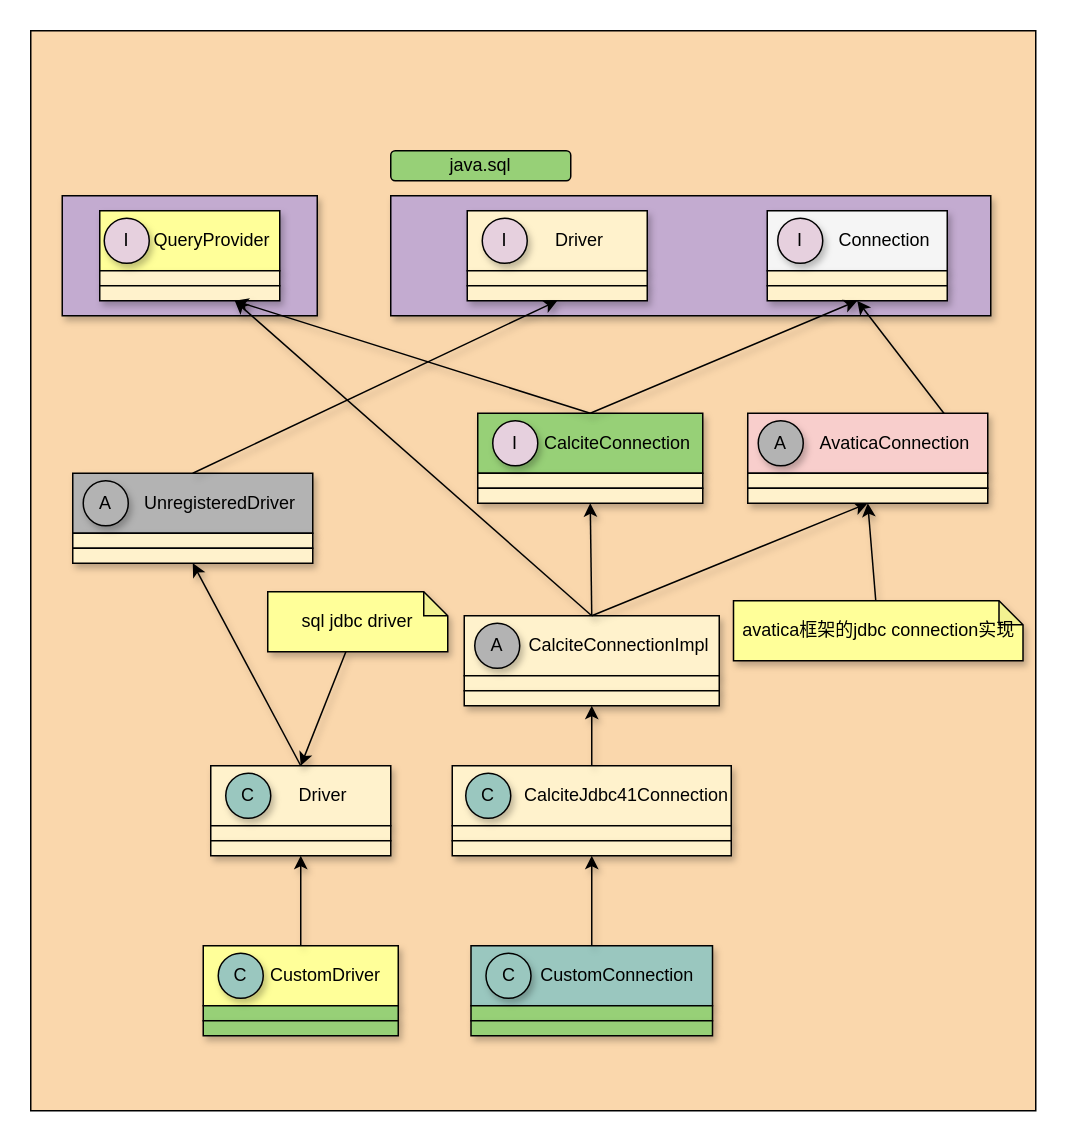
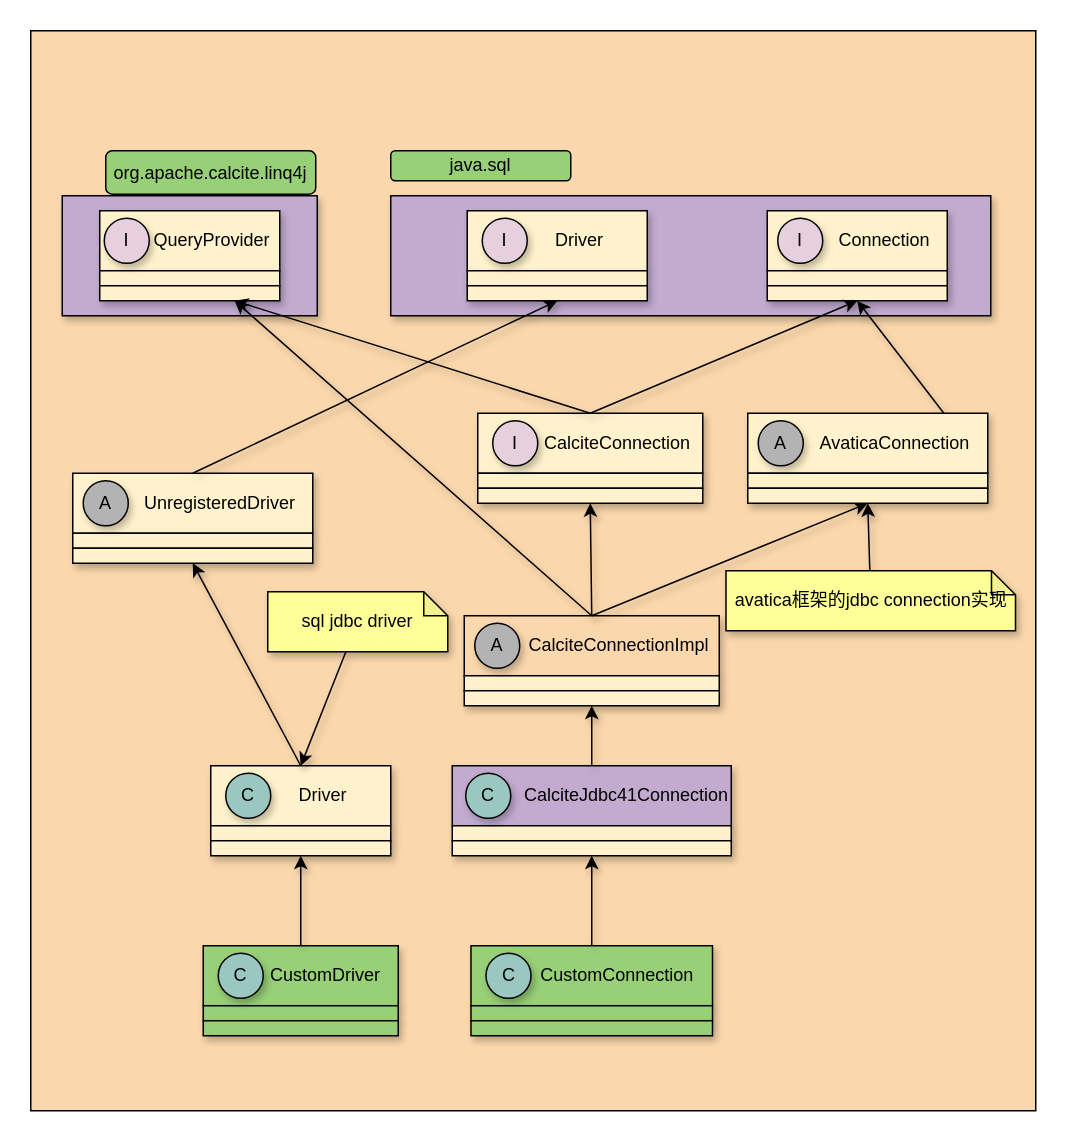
none -> (211, 173)
(190, 241) -> (190, 241)
(857, 241) -> (857, 241)
(590, 443) -> (590, 443)
(868, 443) -> (868, 443)
(193, 503) -> (193, 503)
(878, 631) -> (871, 601)
(592, 646) -> (592, 646)
(592, 796) -> (592, 796)
(301, 976) -> (301, 976)
(592, 976) -> (592, 976)
